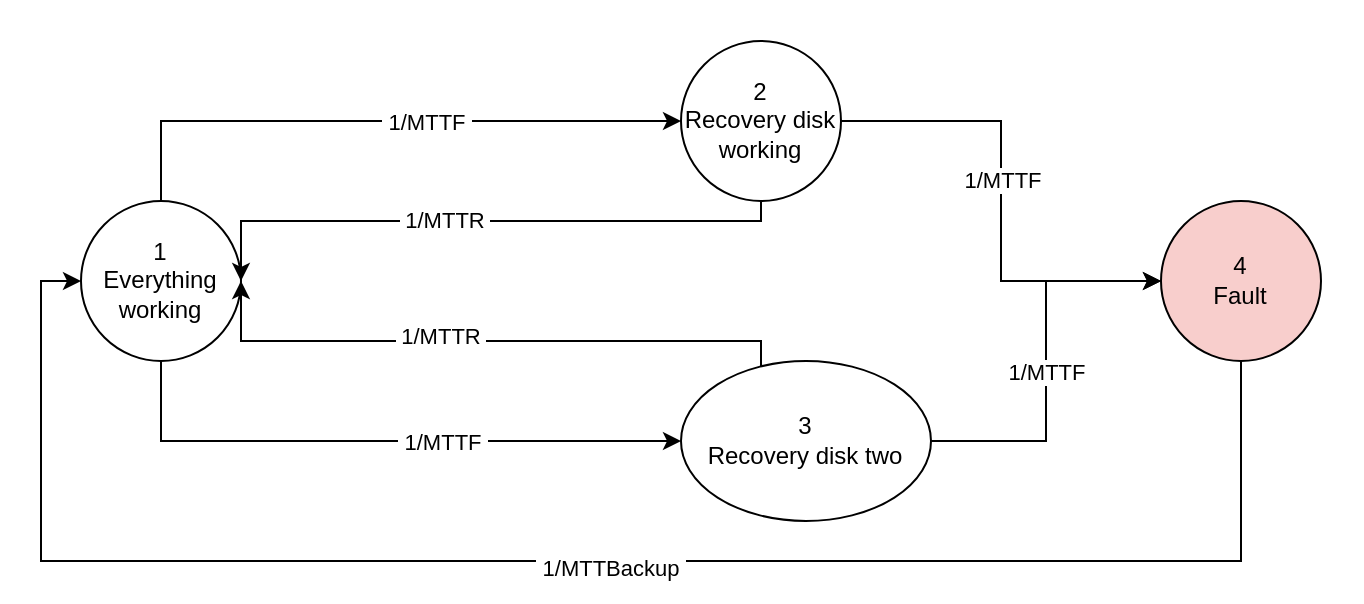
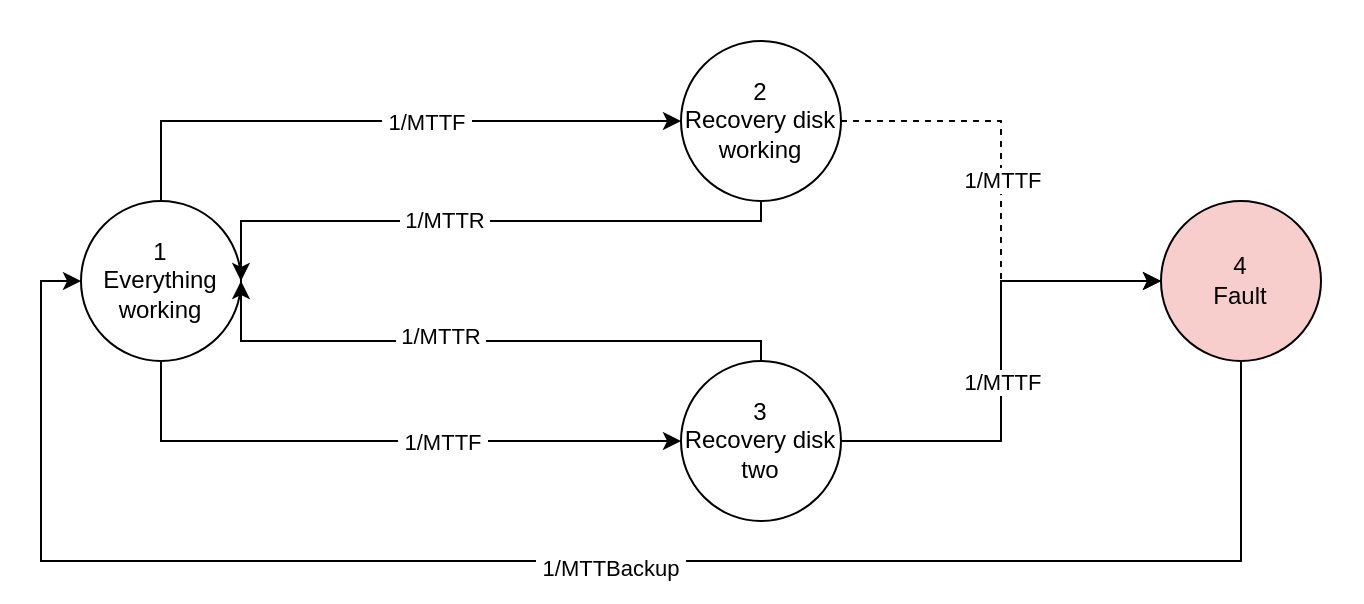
(945, 121) -> (945, 121)
(806, 441) -> (761, 441)
